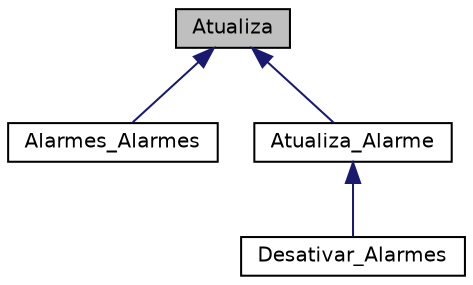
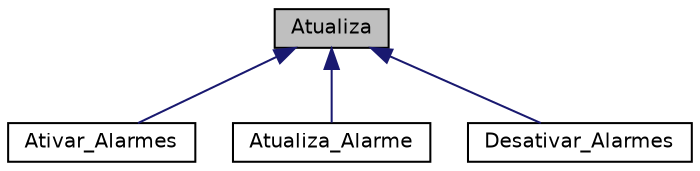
(113, 142) -> (102, 142)
(353, 210) -> (465, 90)
